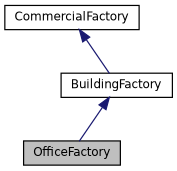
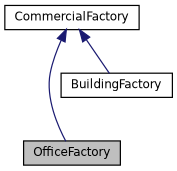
(91, 124) -> (49, 91)
